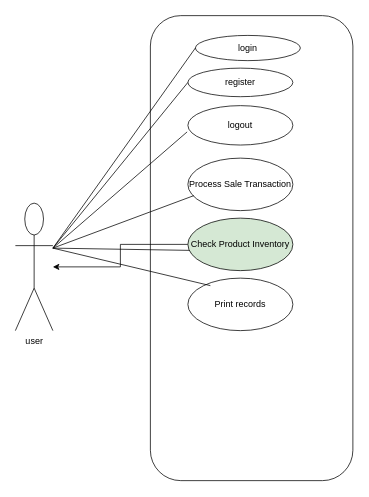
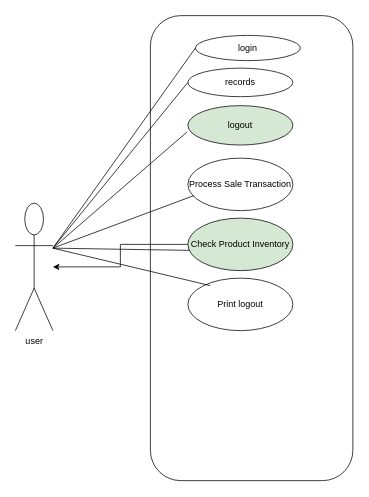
(240, 82) -> (240, 82)
(240, 125) -> (240, 125)
(240, 304) -> (240, 304)
